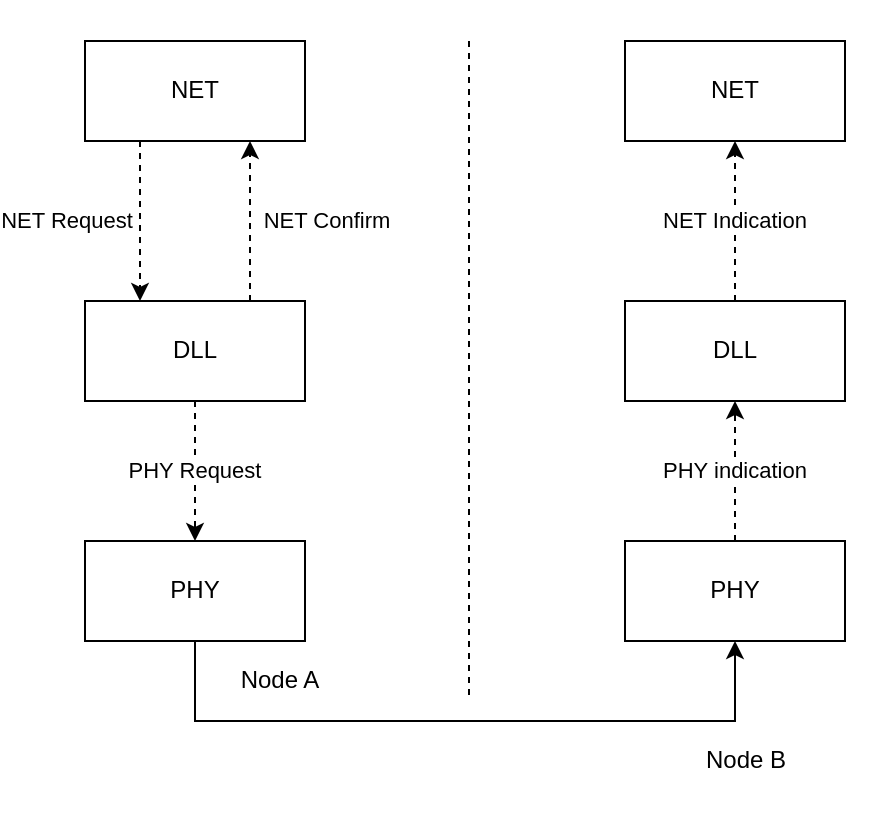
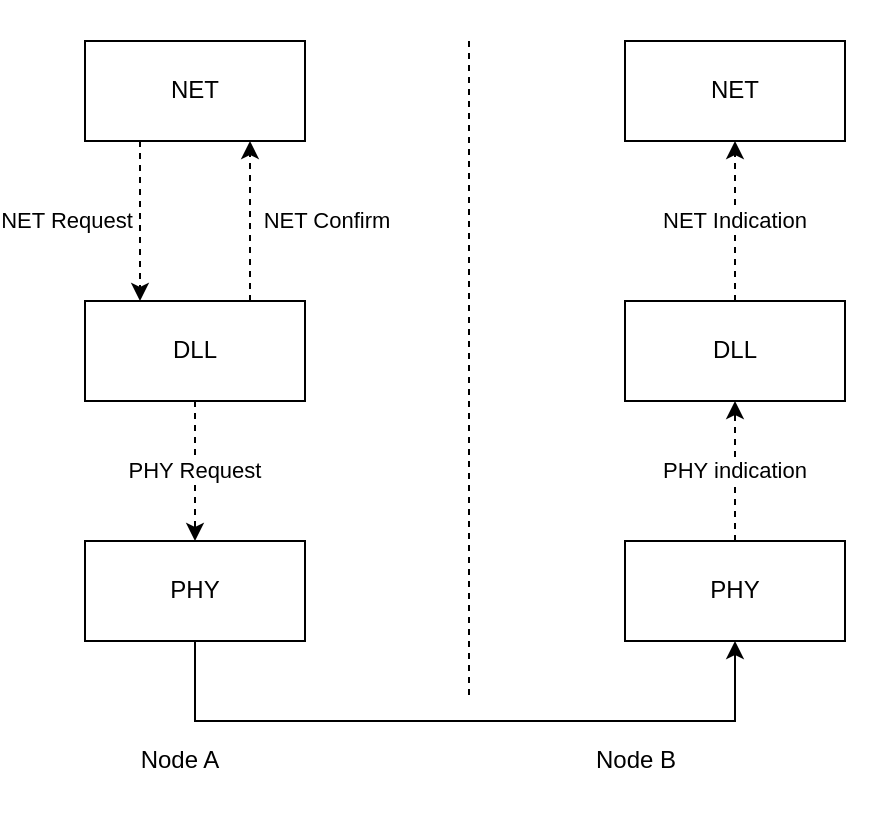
(281, 681) -> (181, 761)
(747, 761) -> (637, 761)
